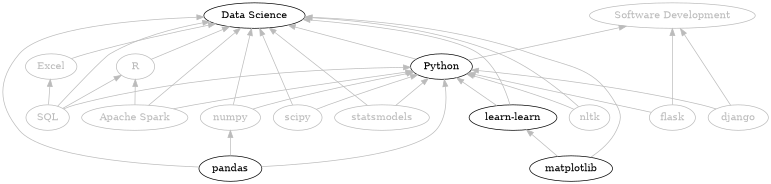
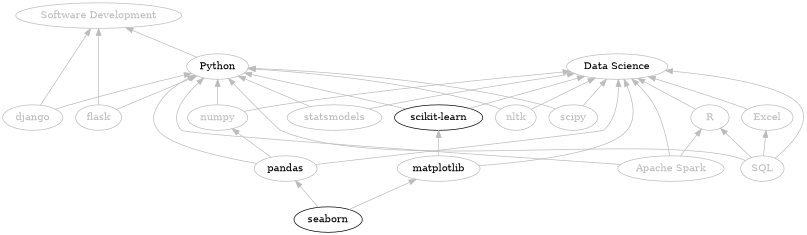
(254, 16) -> (617, 67)
(356, 43) -> none
(441, 67) -> (218, 67)
(513, 118) -> (439, 118)
(230, 169) -> (286, 169)
(571, 169) -> (439, 169)
none -> (328, 220)
